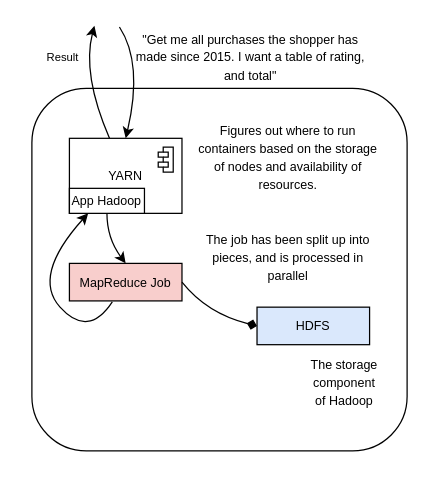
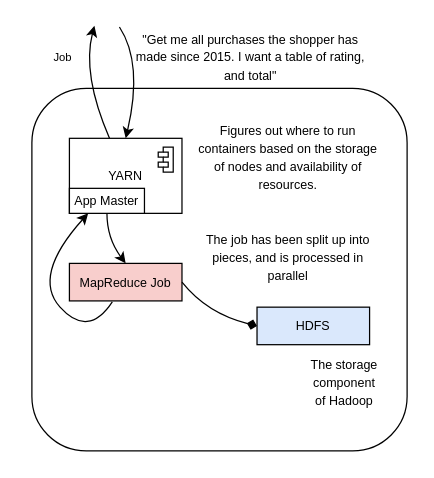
(63, 57) -> (63, 57)
(107, 201) -> (107, 201)
